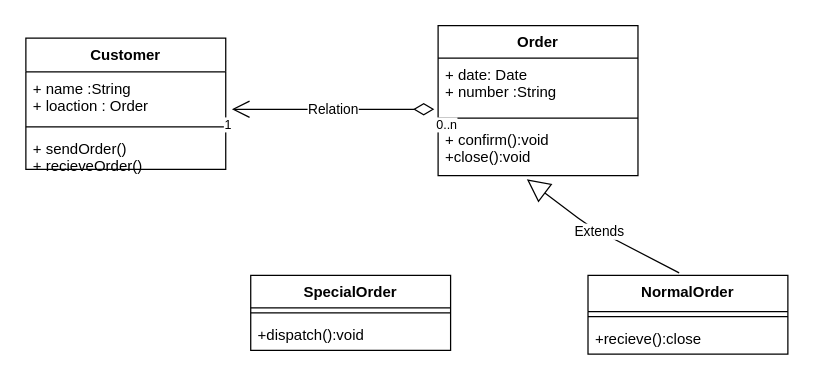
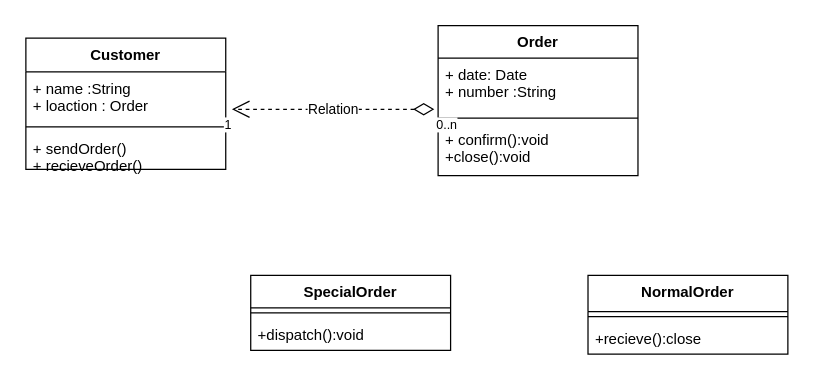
(271, 109) -> (271, 109)
(614, 239) -> none
